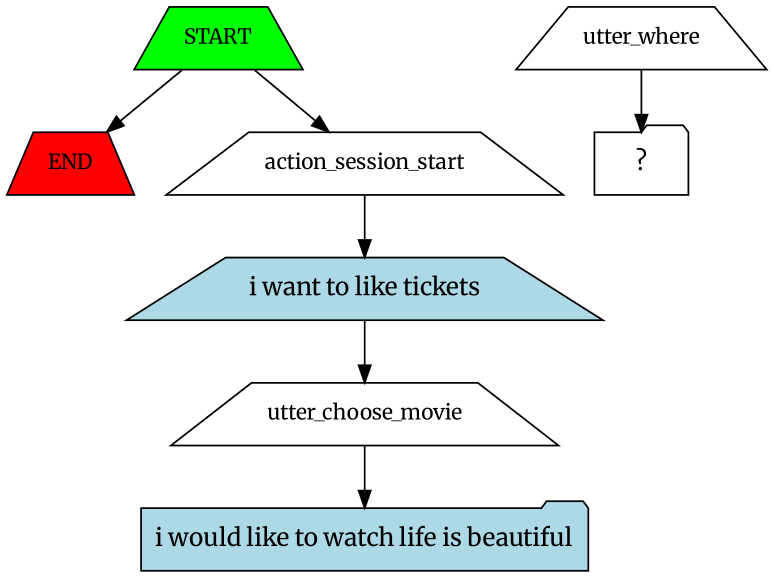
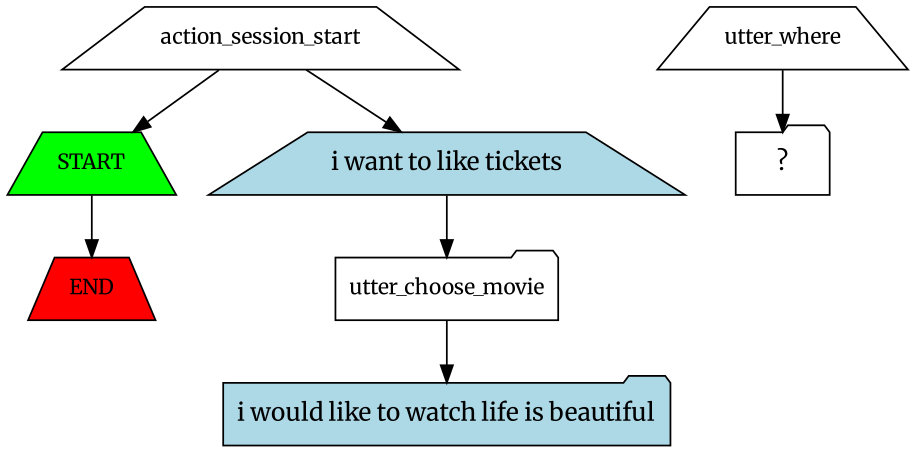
(285, 95) -> (183, 96)
(365, 414) -> (447, 289)
